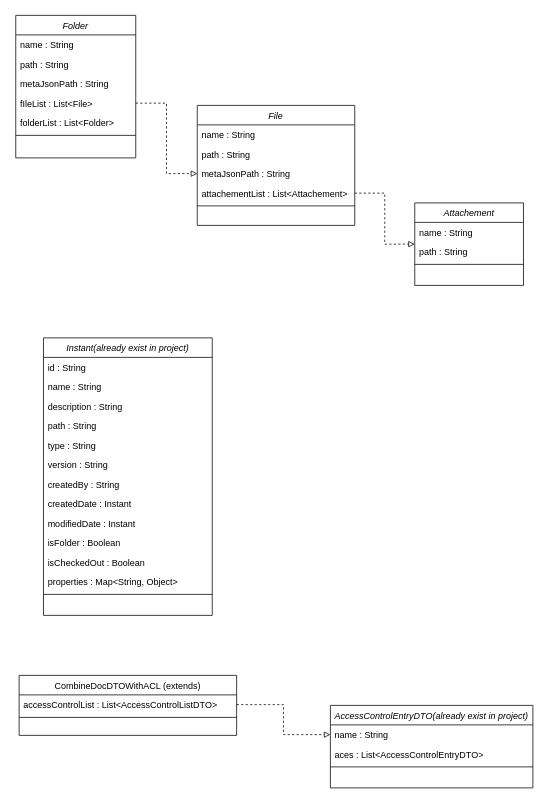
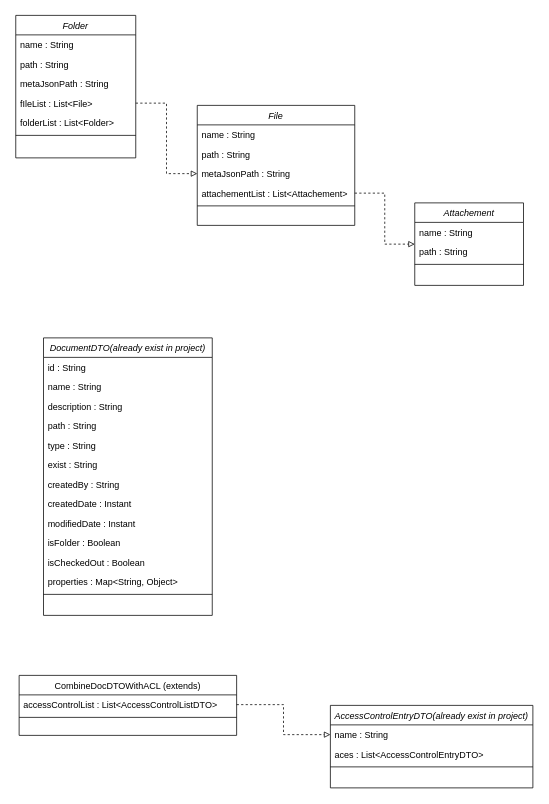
(128, 348) -> (128, 348)
(82, 465) -> (77, 465)
